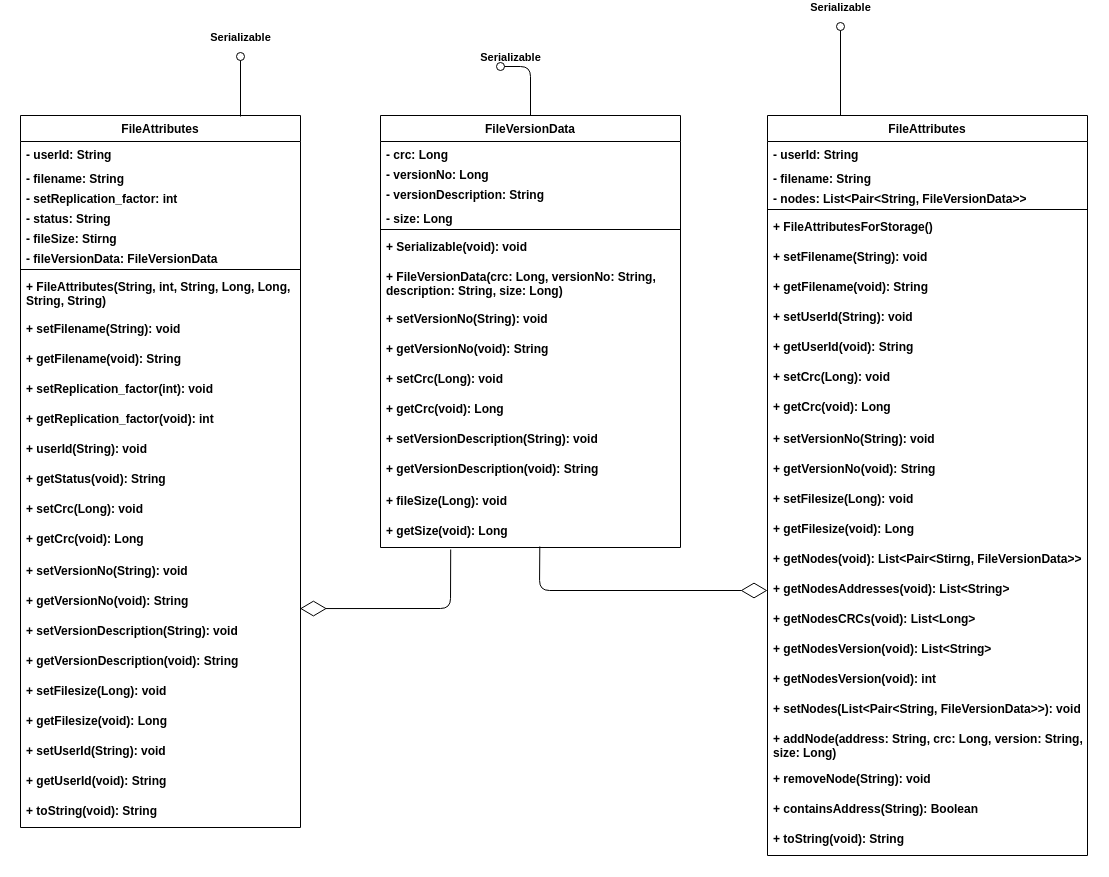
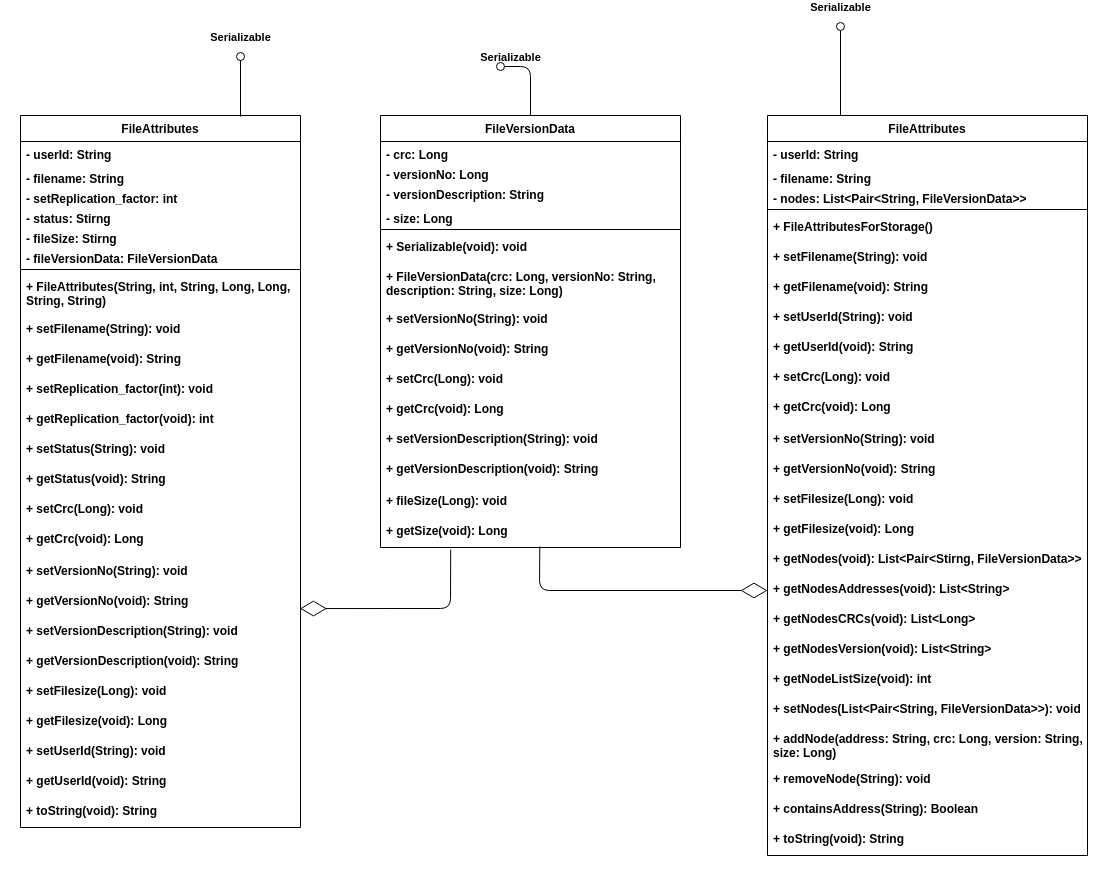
(74, 219) -> (74, 219)
(92, 449) -> (102, 449)
(858, 679) -> (856, 679)
